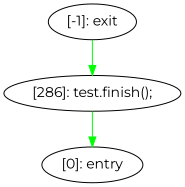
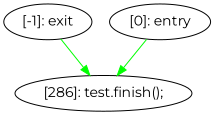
(92, 124) -> (135, 53)
